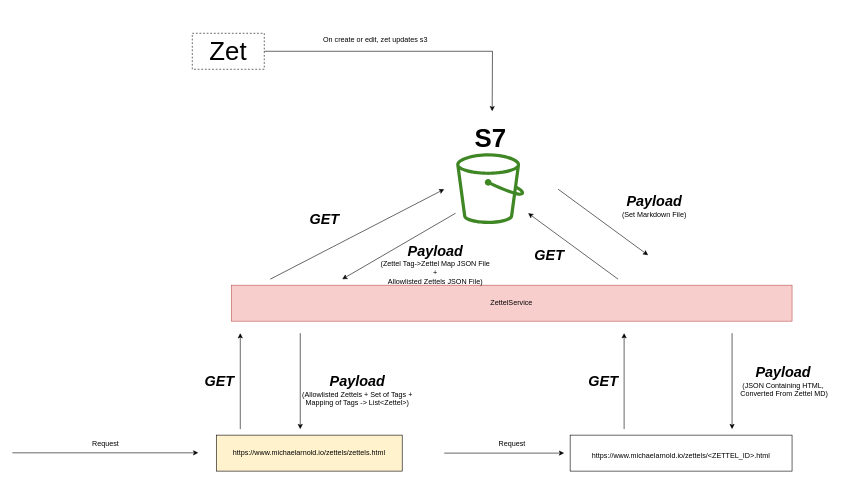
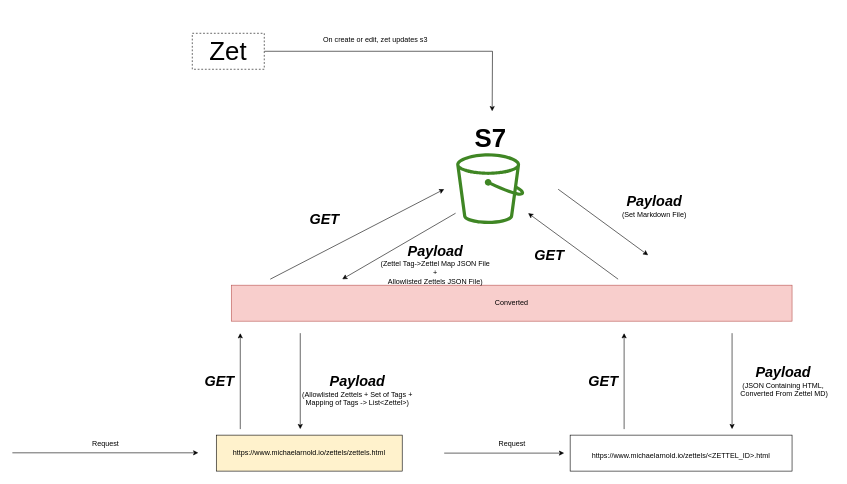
(512, 303) -> (512, 303)
